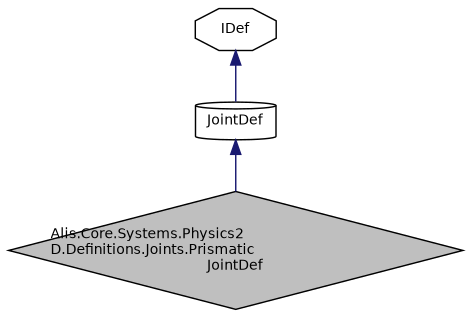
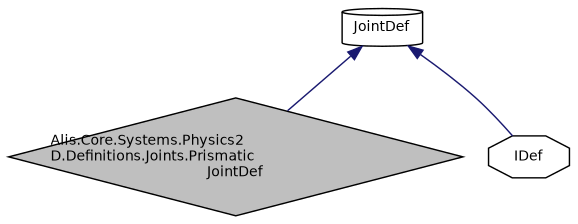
(236, 83) -> (469, 92)
